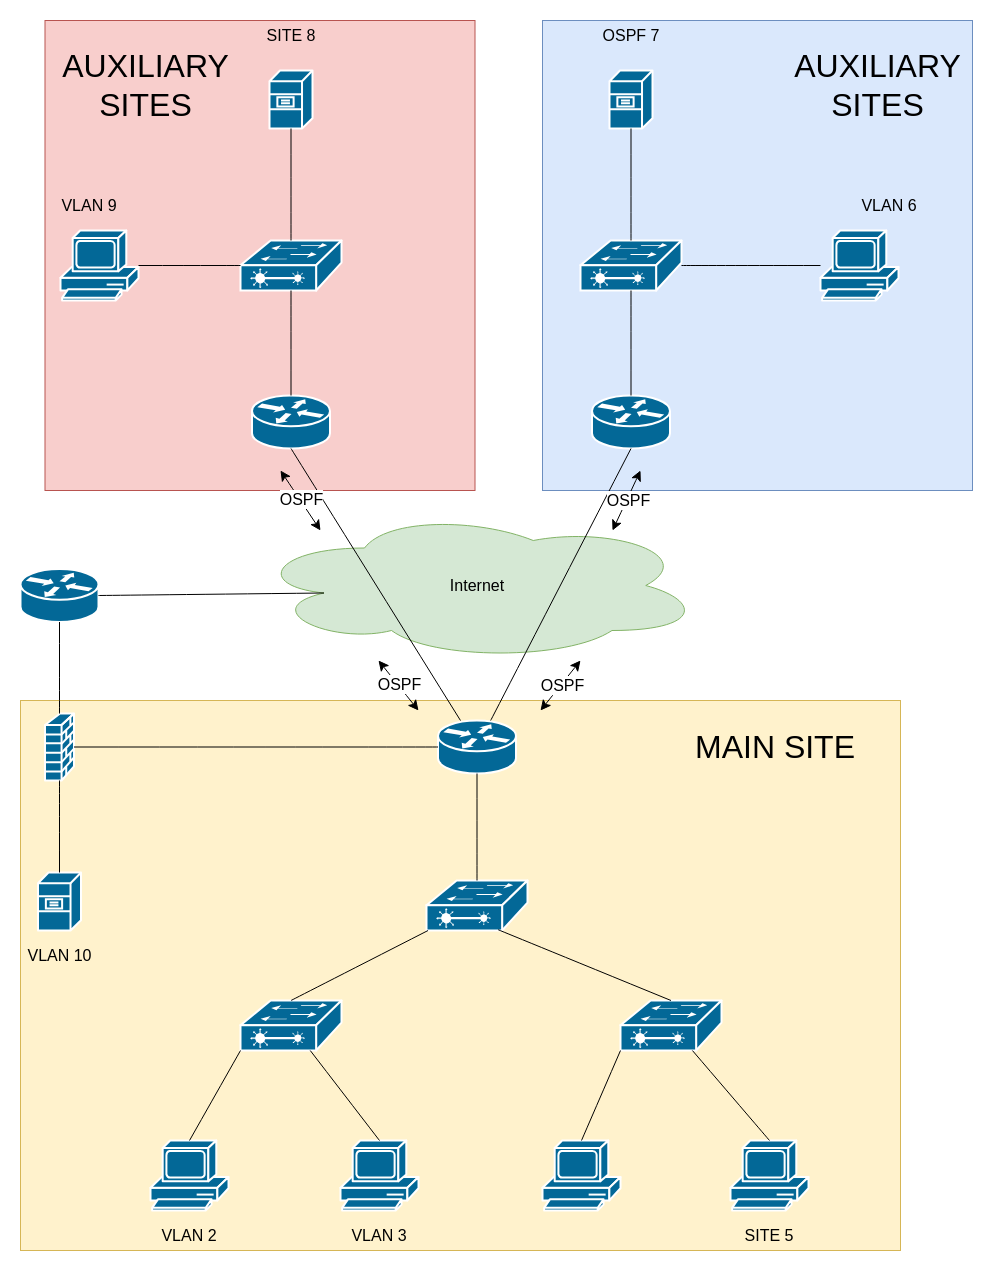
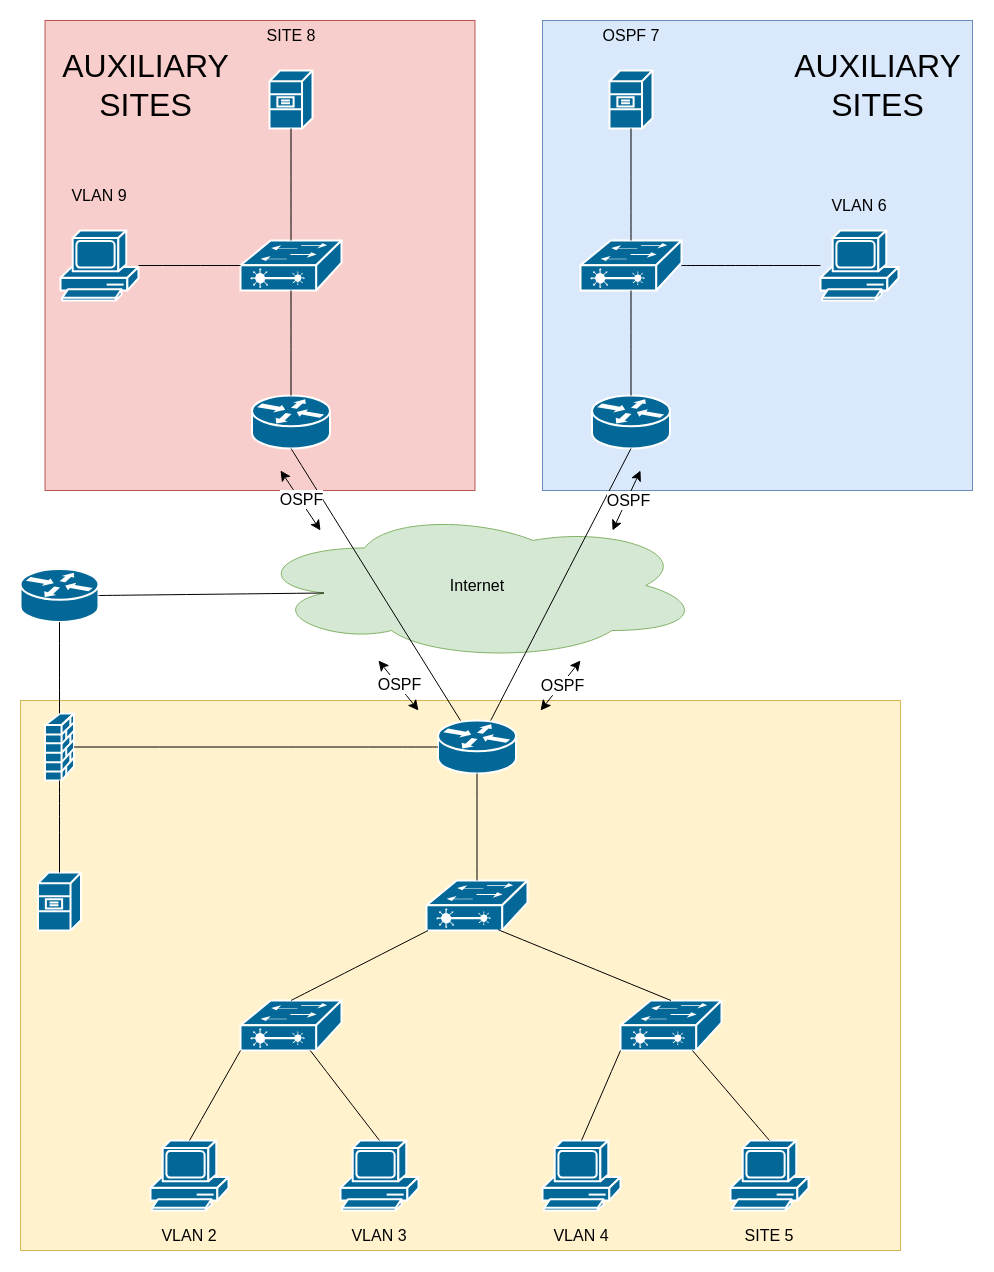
(90, 206) -> (100, 196)
(890, 206) -> (860, 206)
(776, 747) -> none
(60, 956) -> none
none -> (582, 1236)
